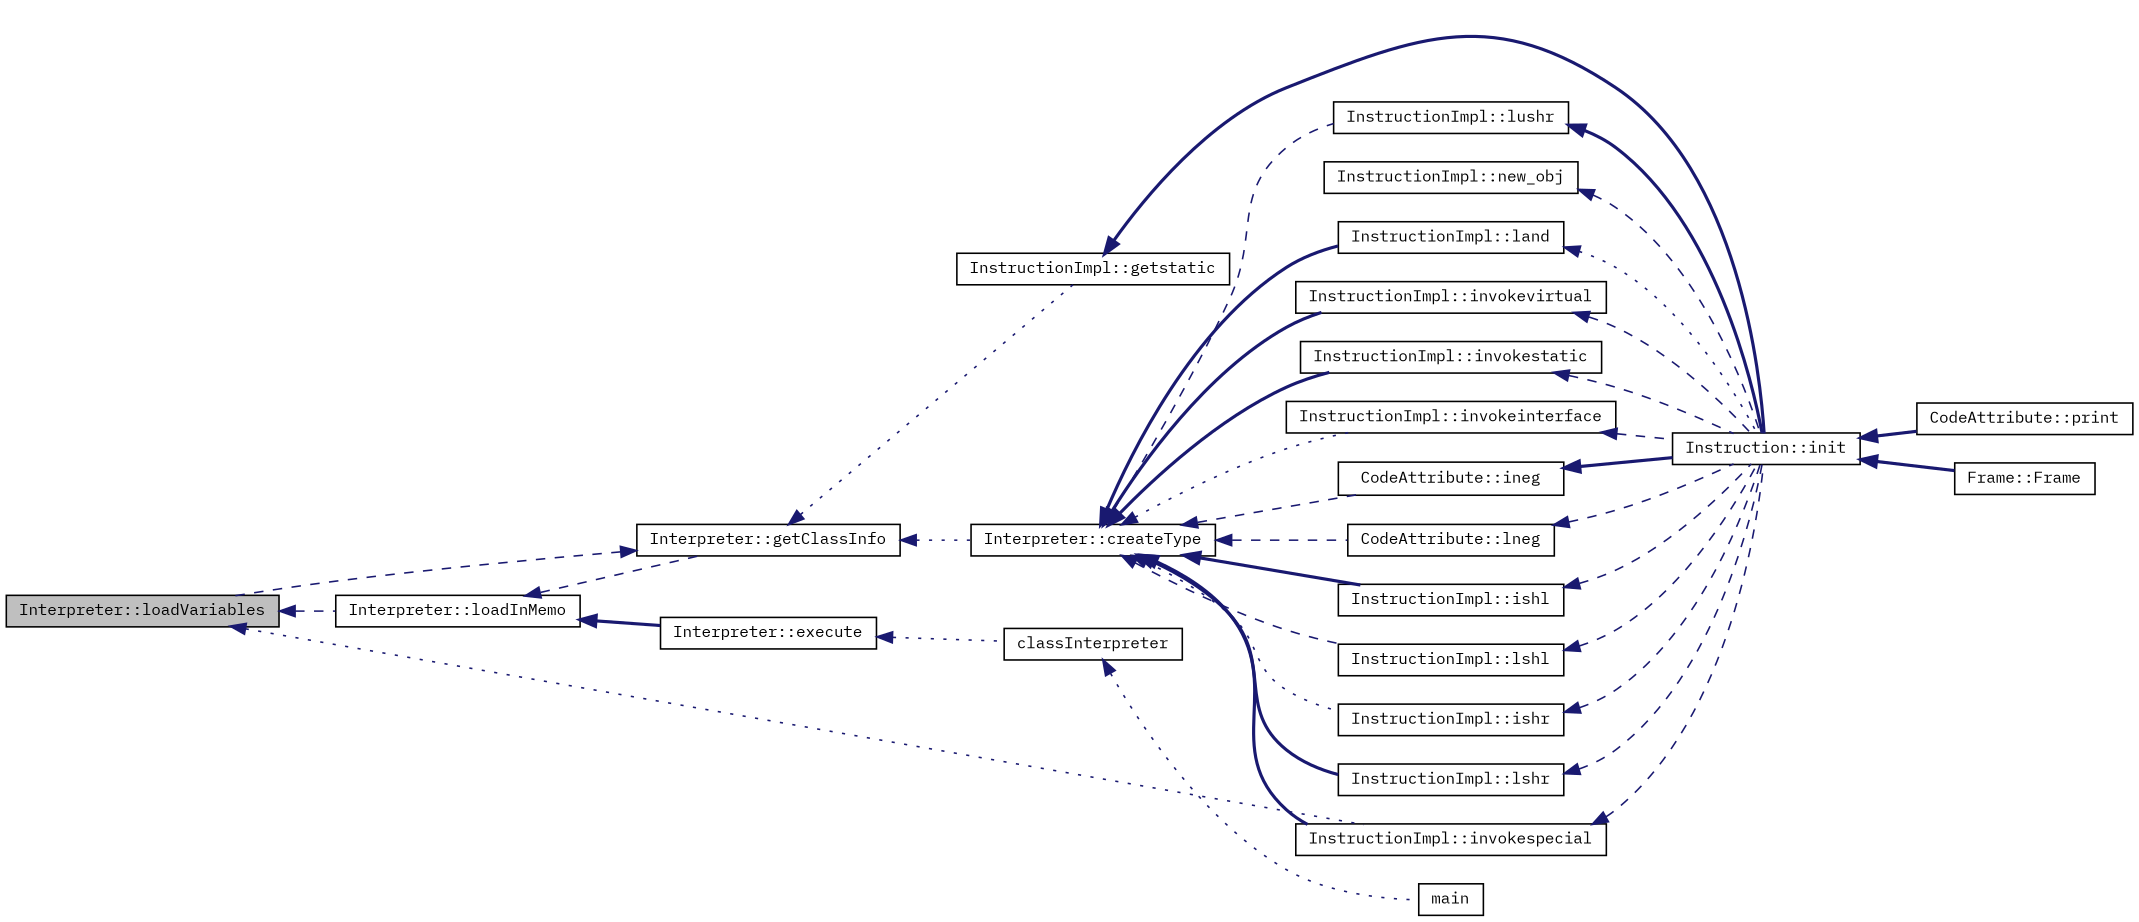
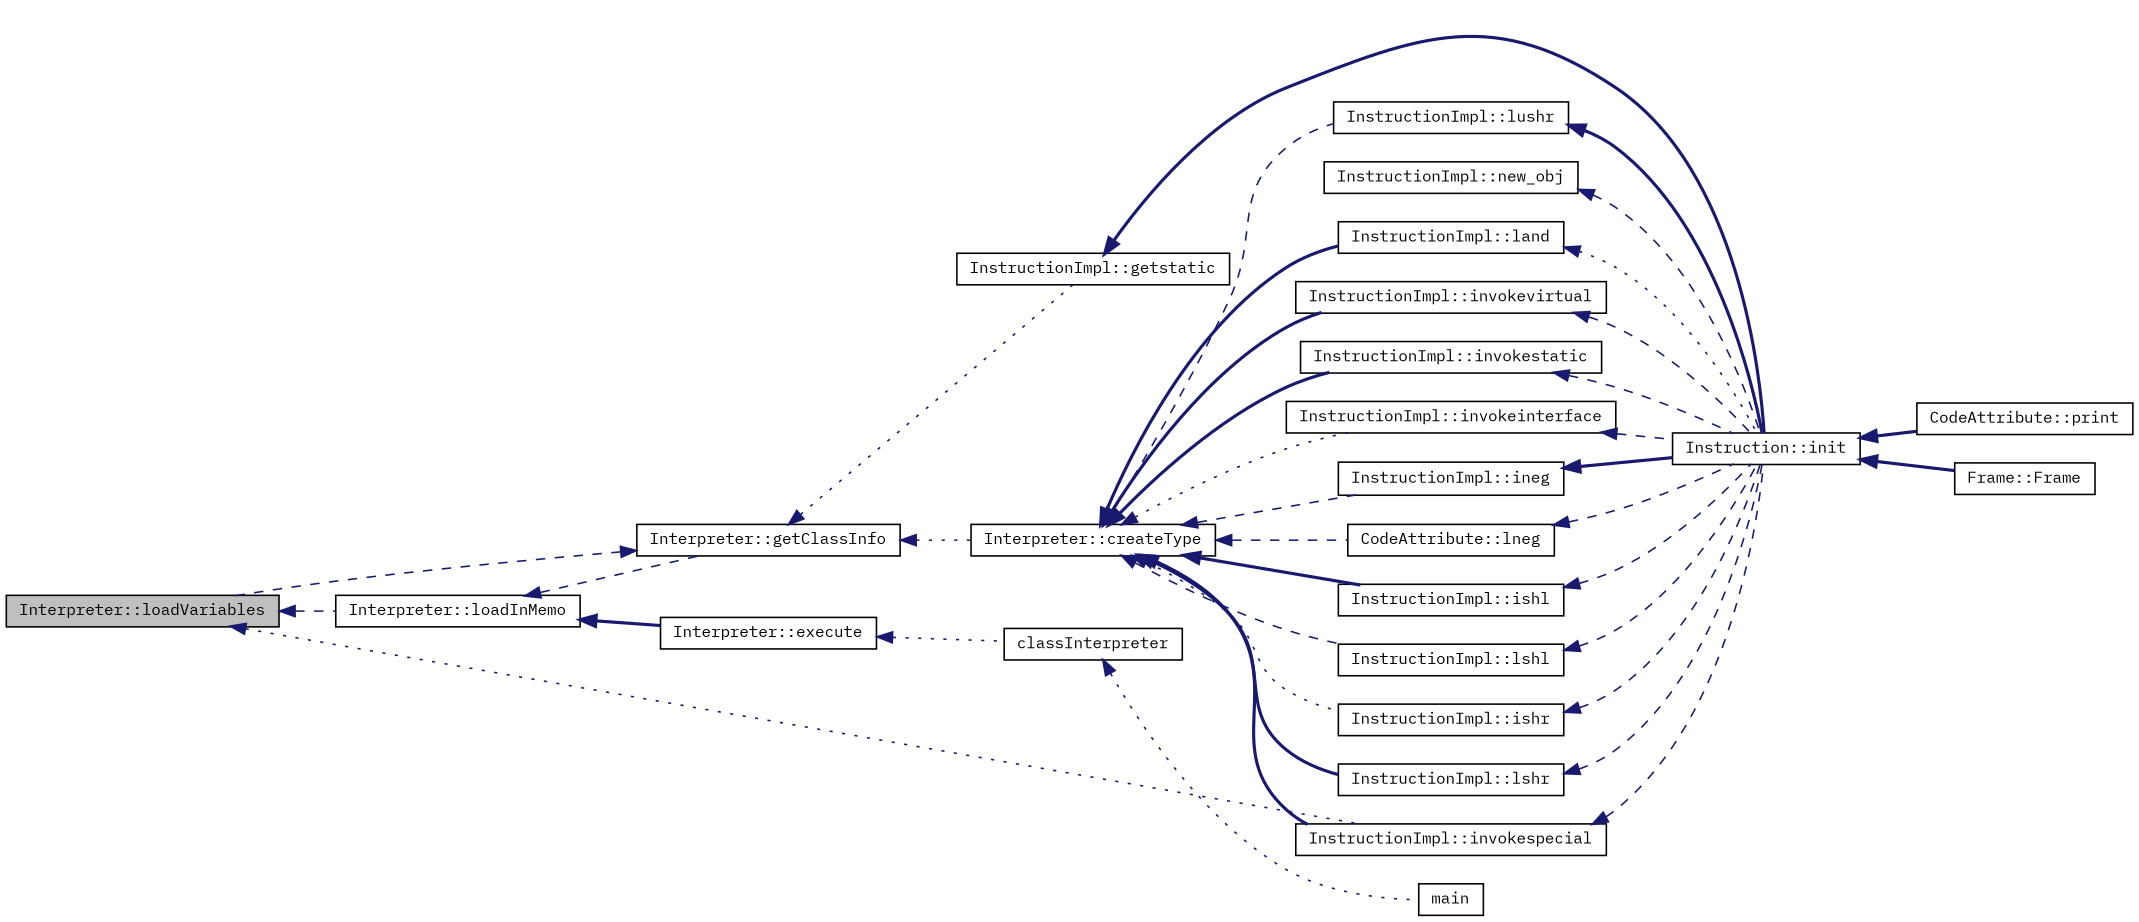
(1451, 479) -> (1451, 479)
